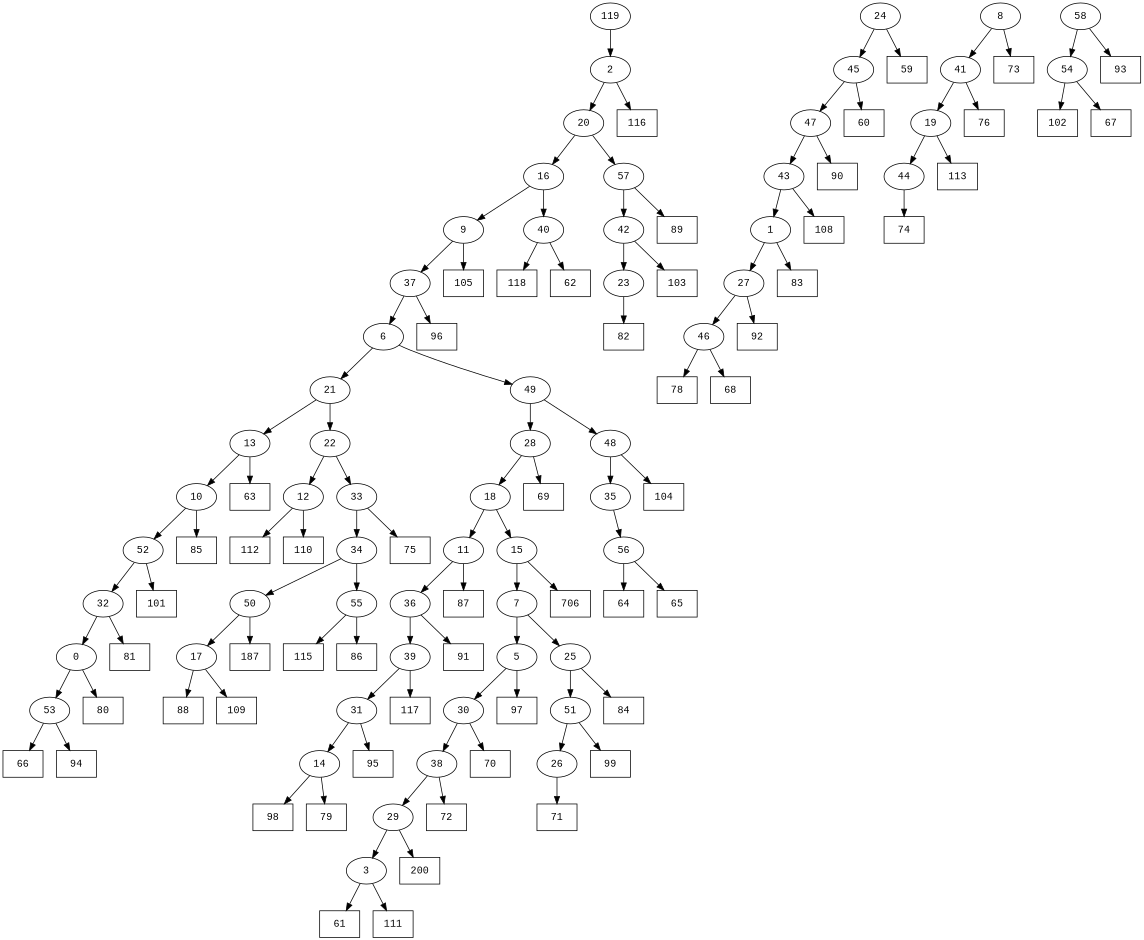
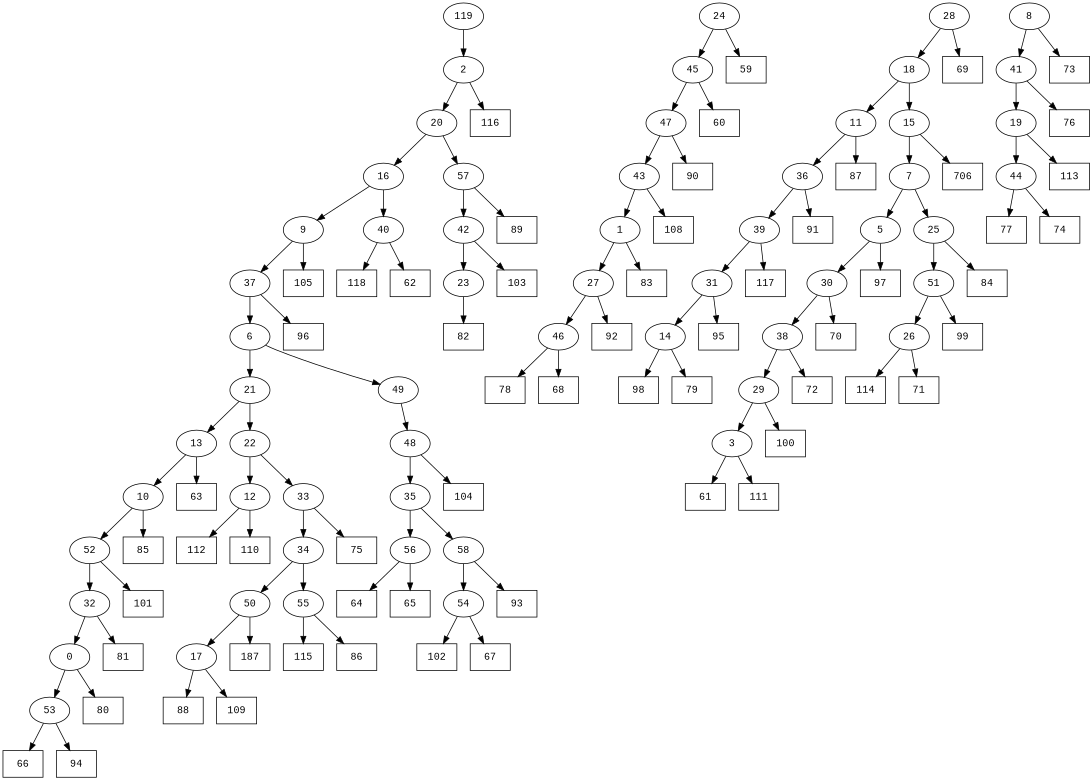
none -> (1006, 230)
none -> (866, 390)
(530, 413) -> none
none -> (434, 521)
(420, 871) -> (785, 444)
